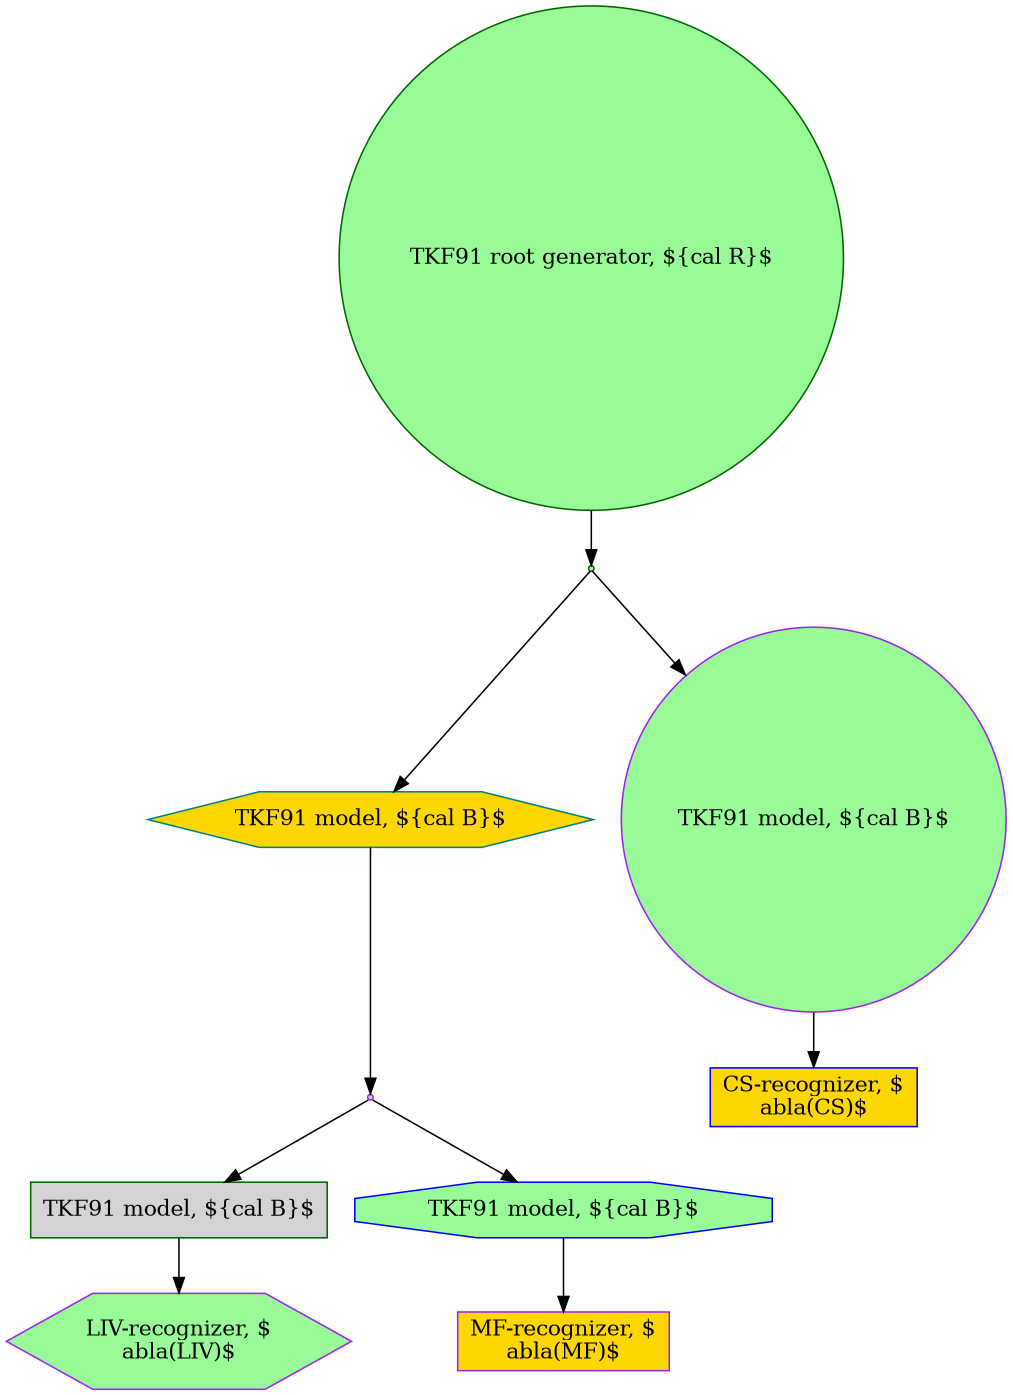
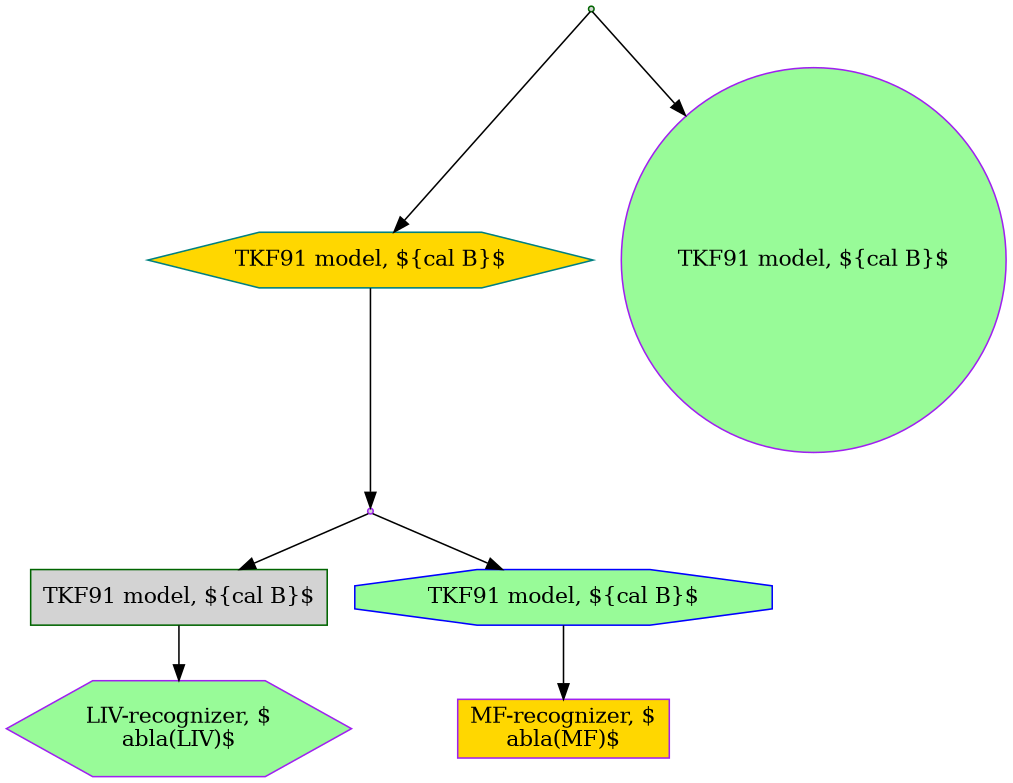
(591, 258) -> none
(814, 1097) -> none
